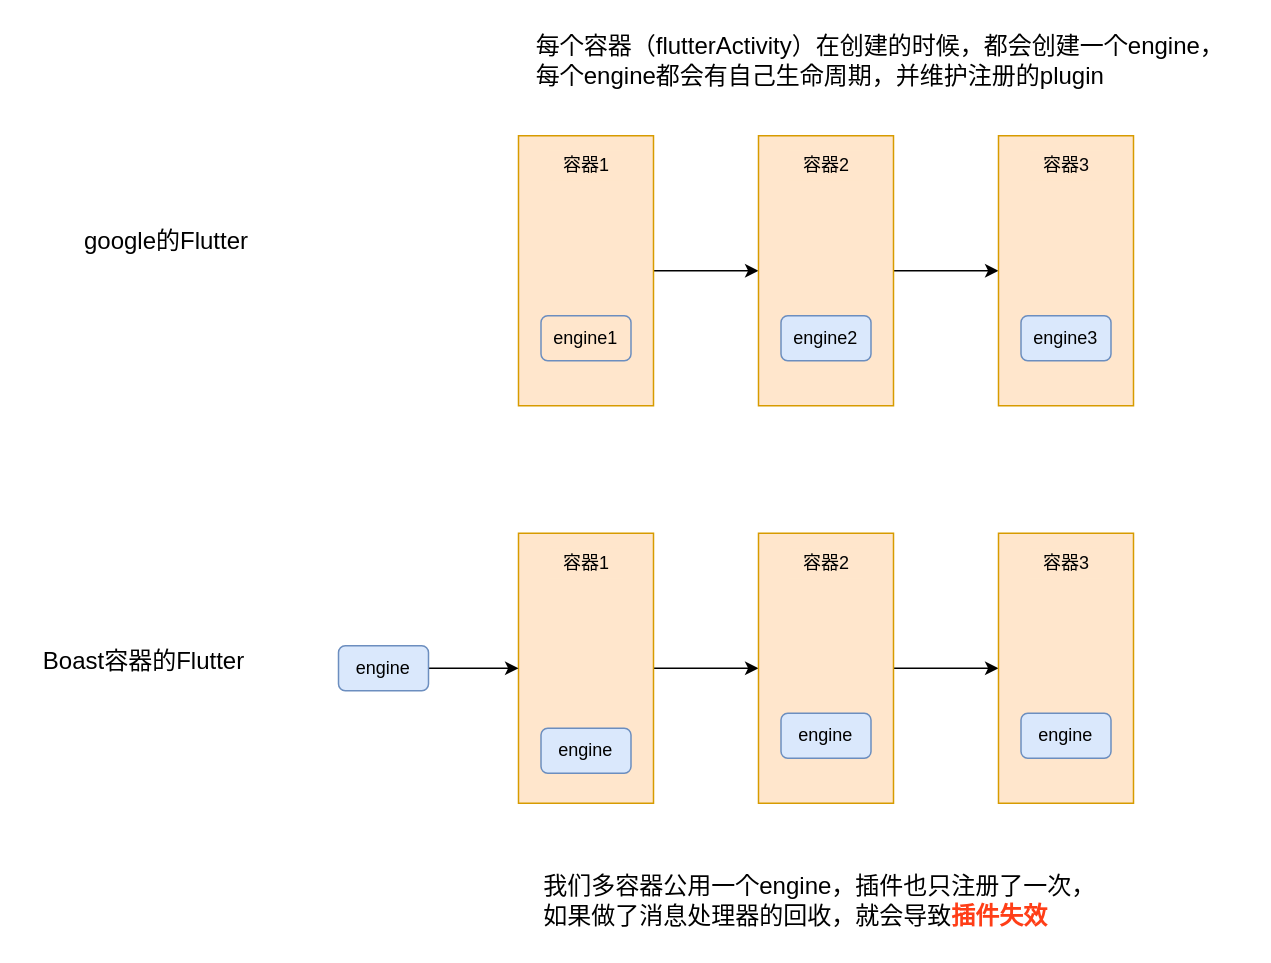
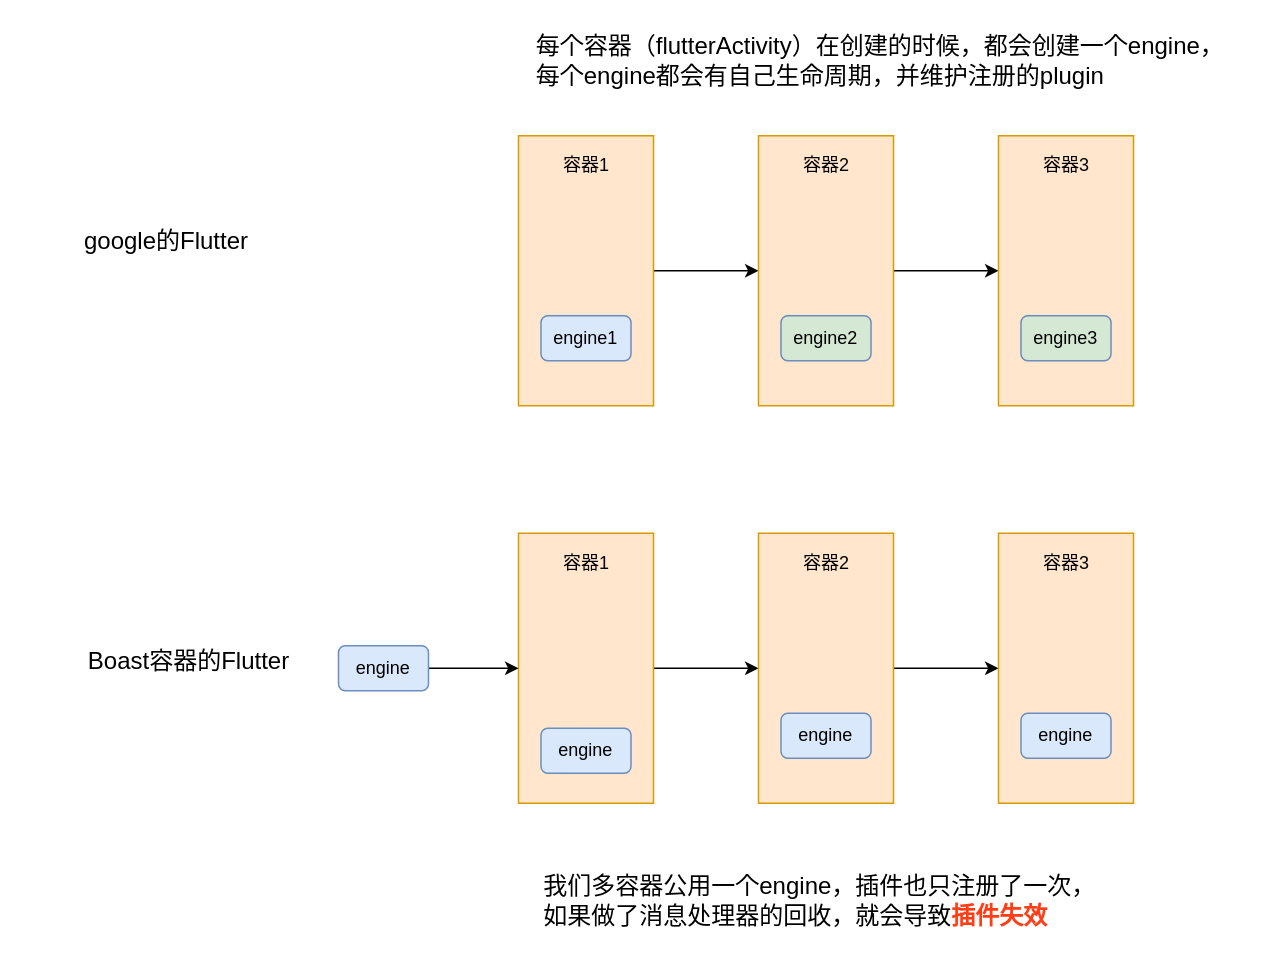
(586, 338) -> (586, 338)
(826, 338) -> (826, 338)
(1066, 338) -> (1066, 338)
(143, 661) -> (188, 661)
